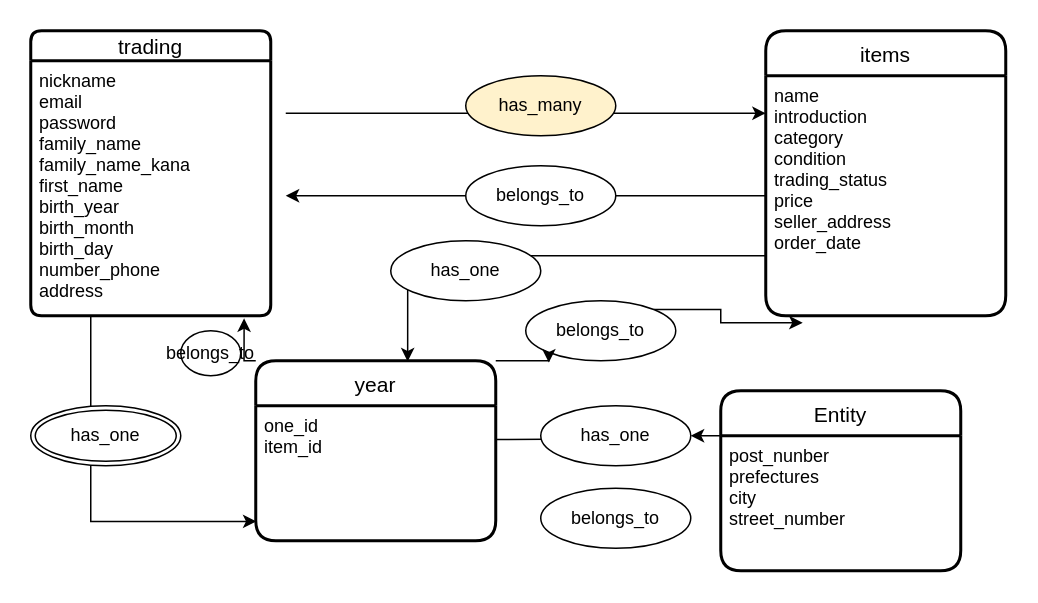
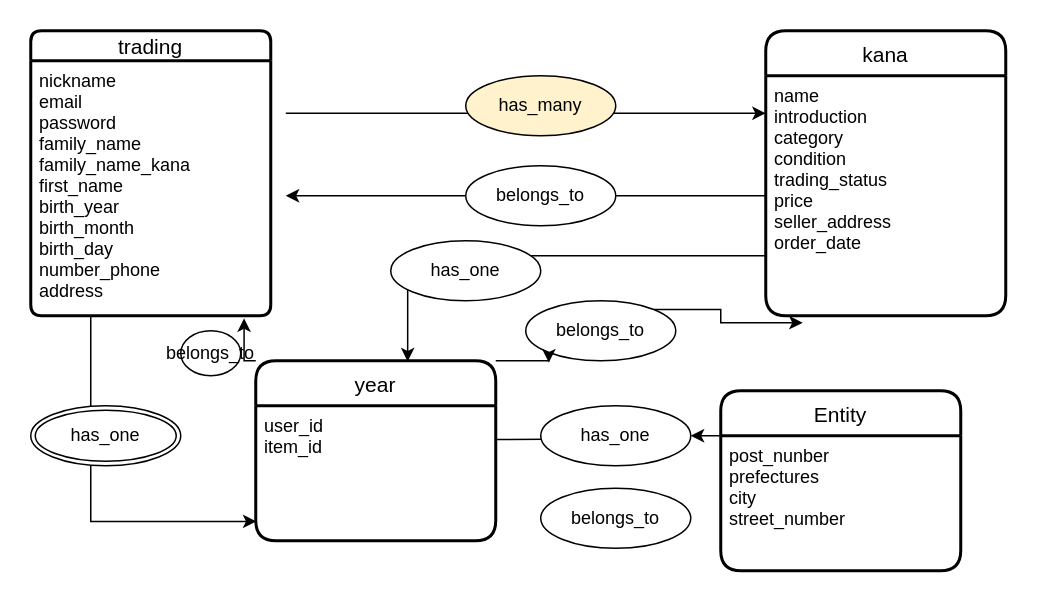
(885, 55) -> (885, 55)
(292, 426) -> (297, 426)
